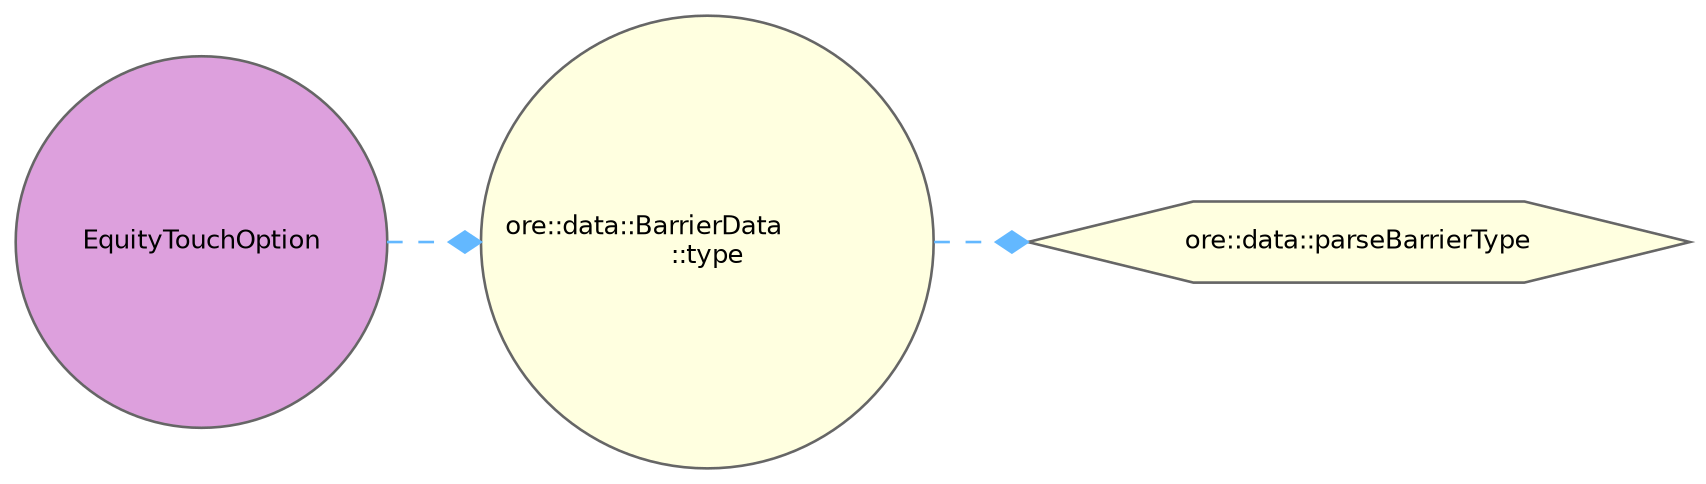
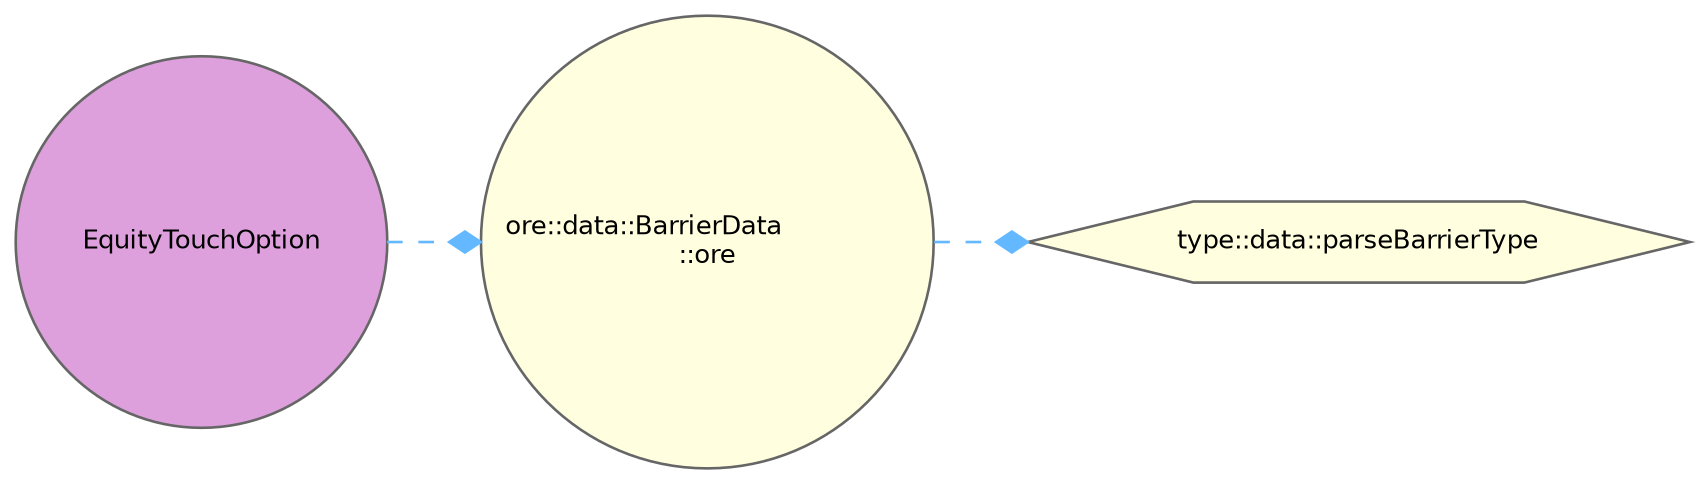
(707, 242) -> (707, 242)
(1359, 242) -> (1359, 242)
